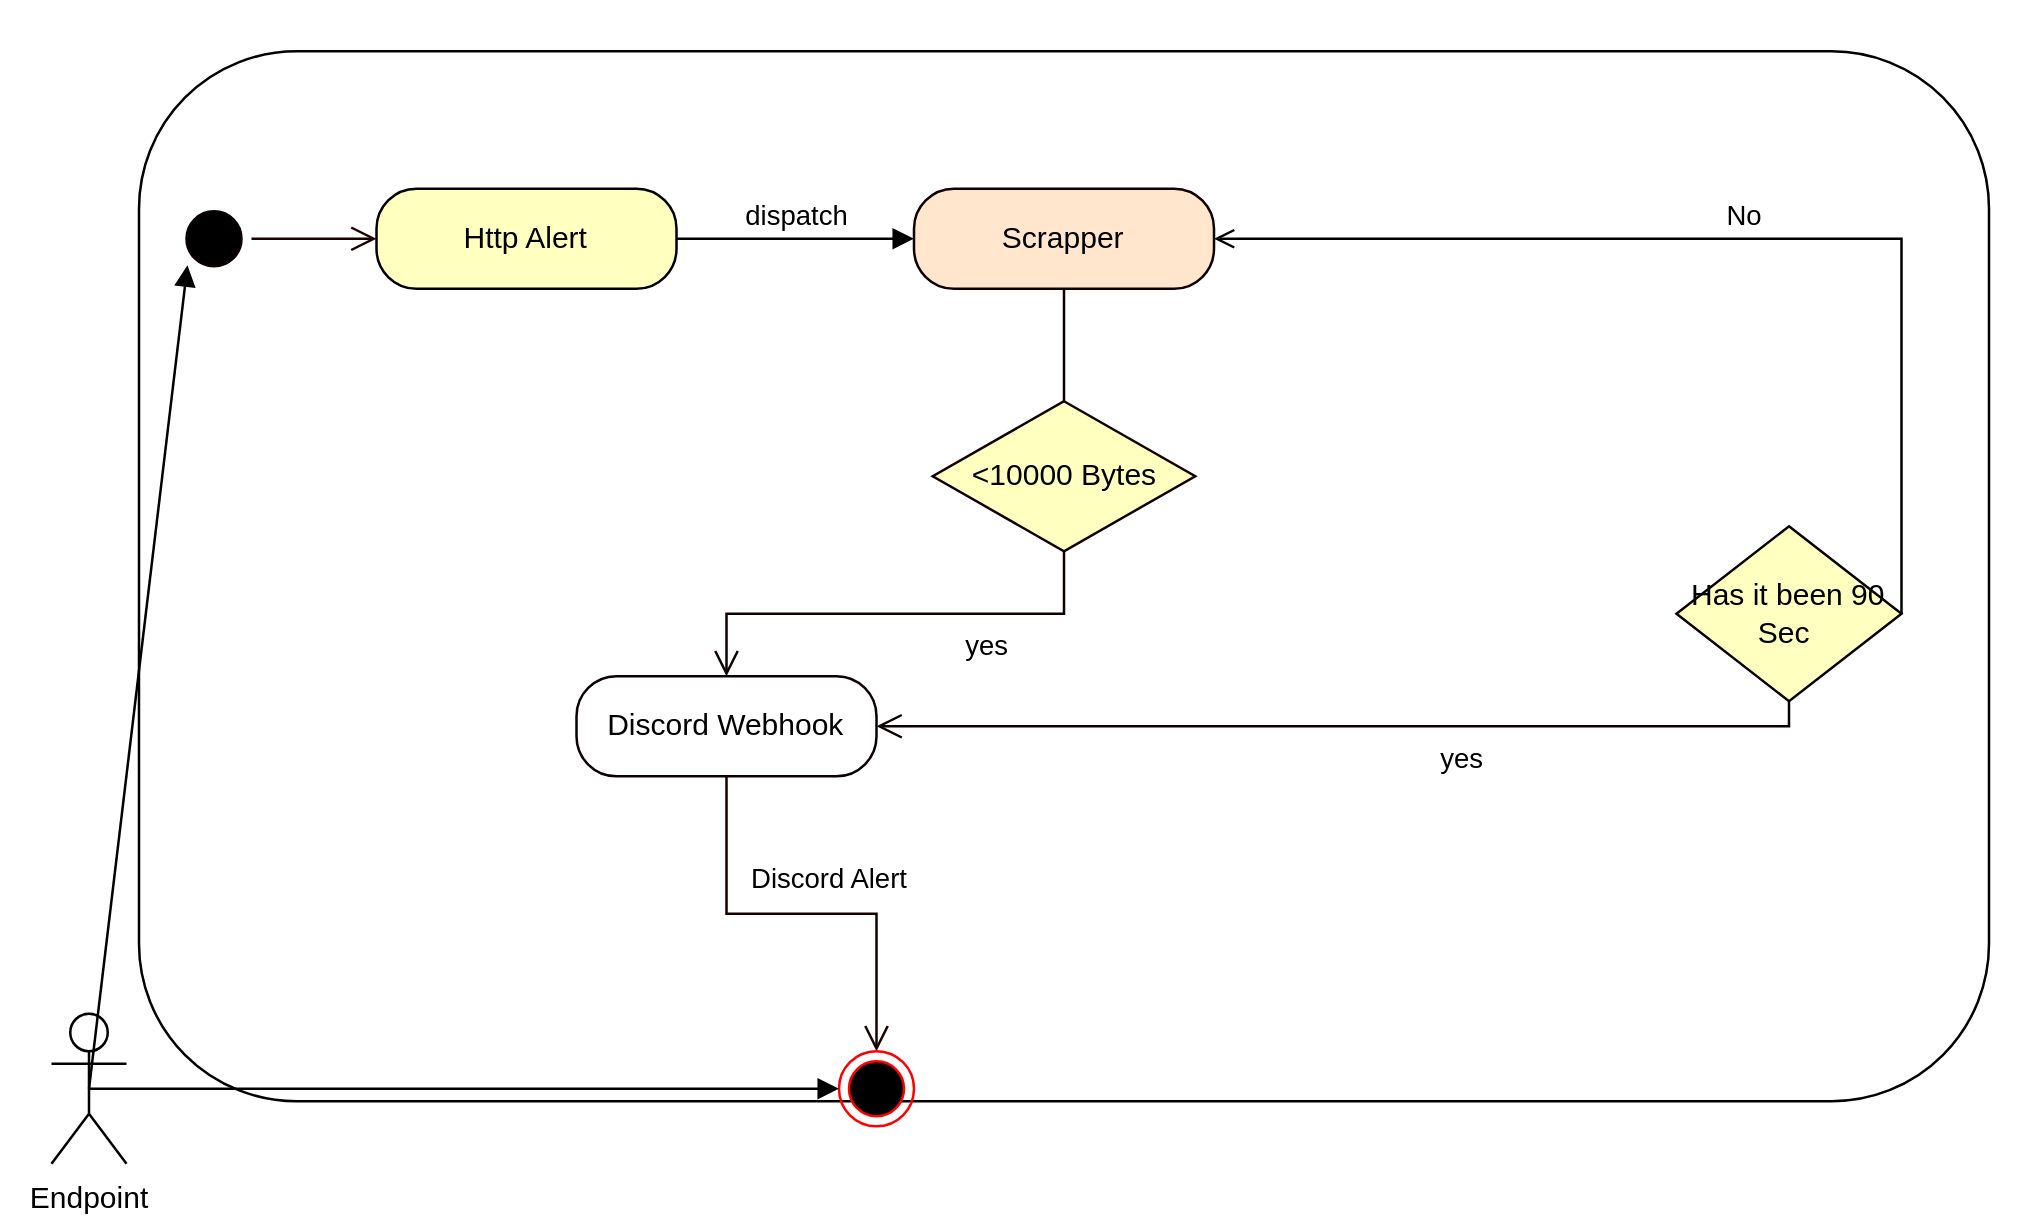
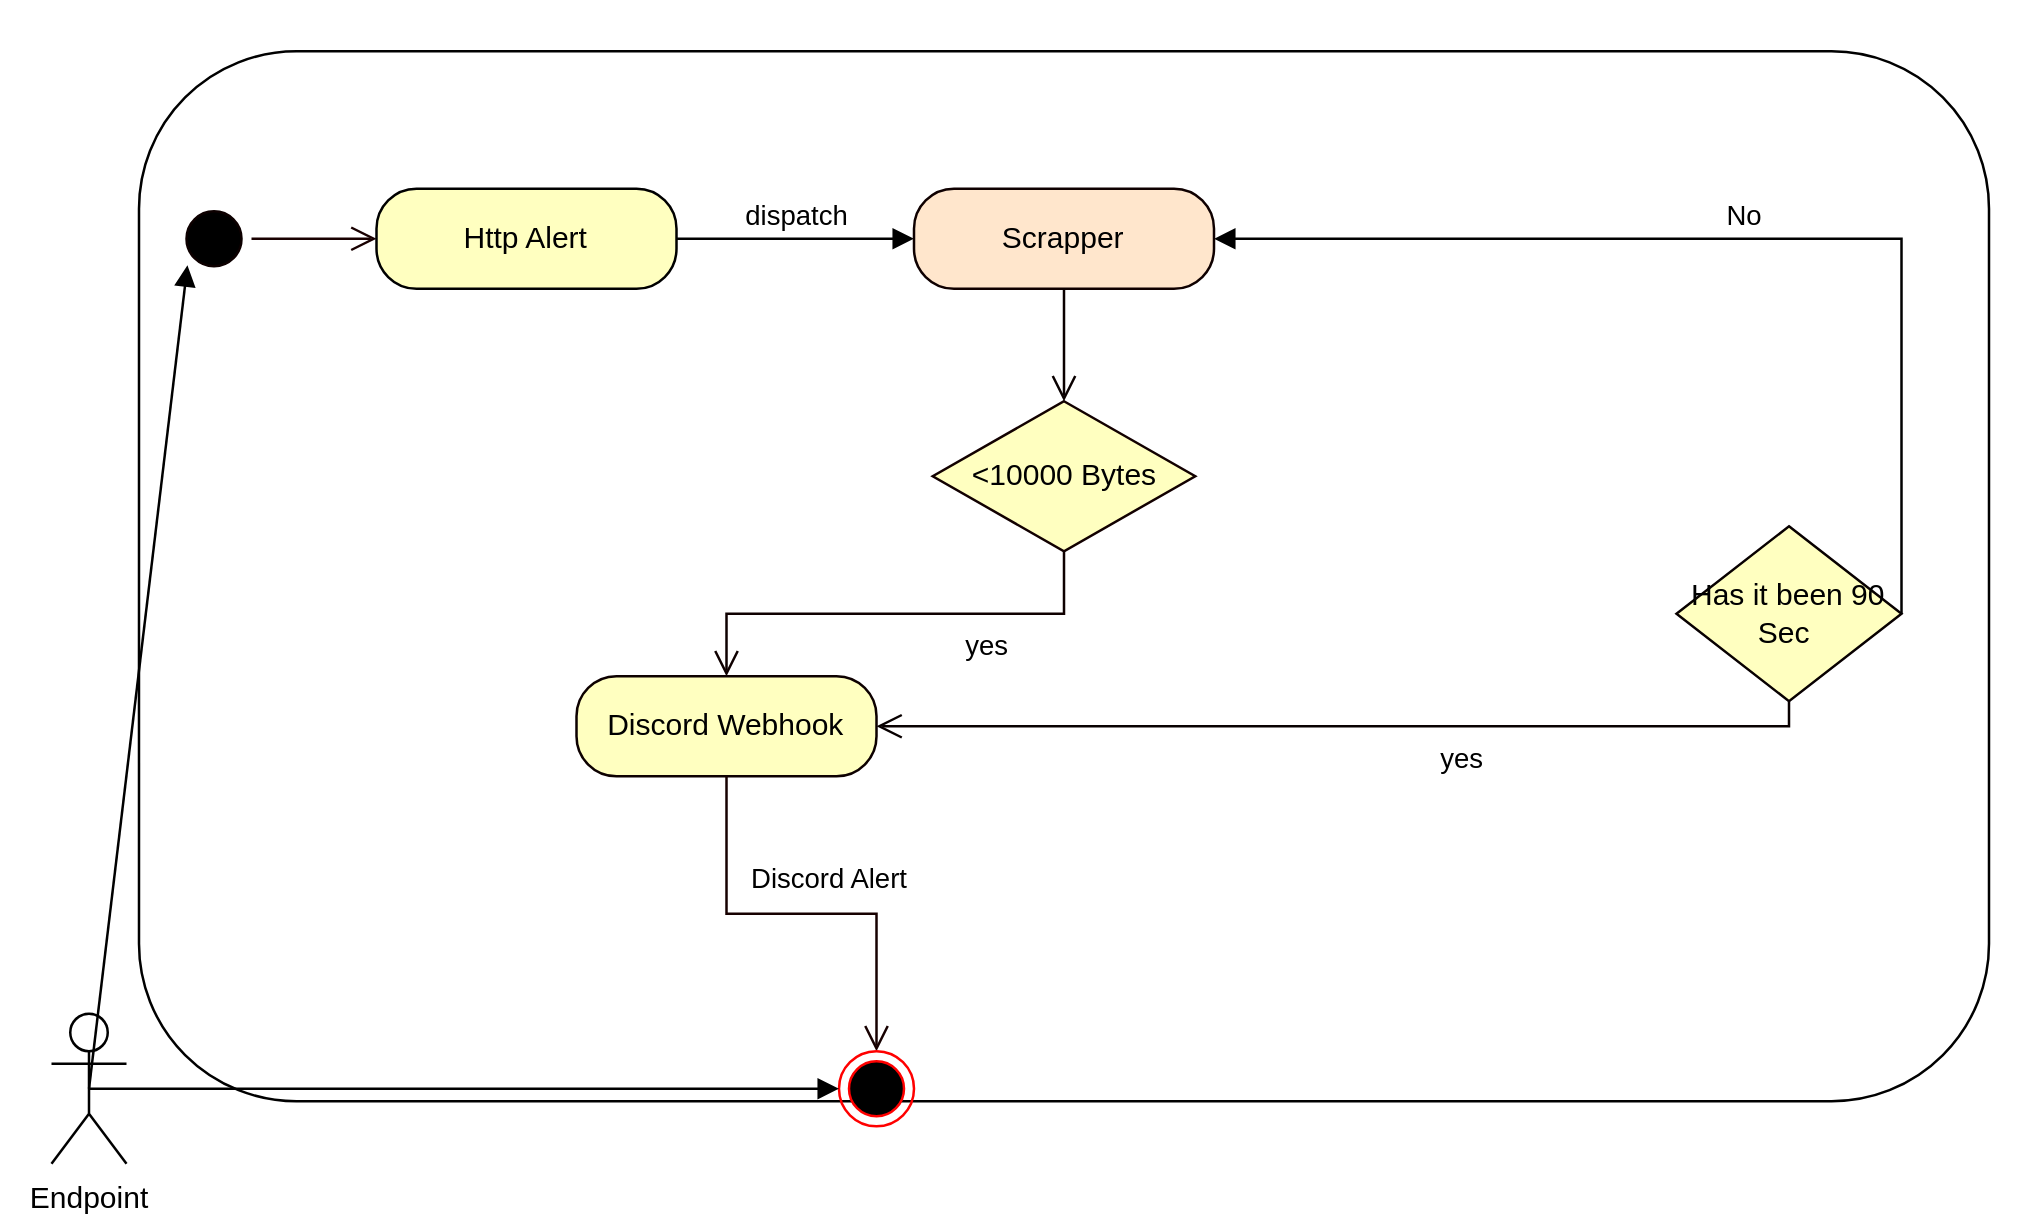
(1229, 239) -> (1236, 239)
(1064, 394) -> (1064, 392)
(726, 726) -> (726, 726)
